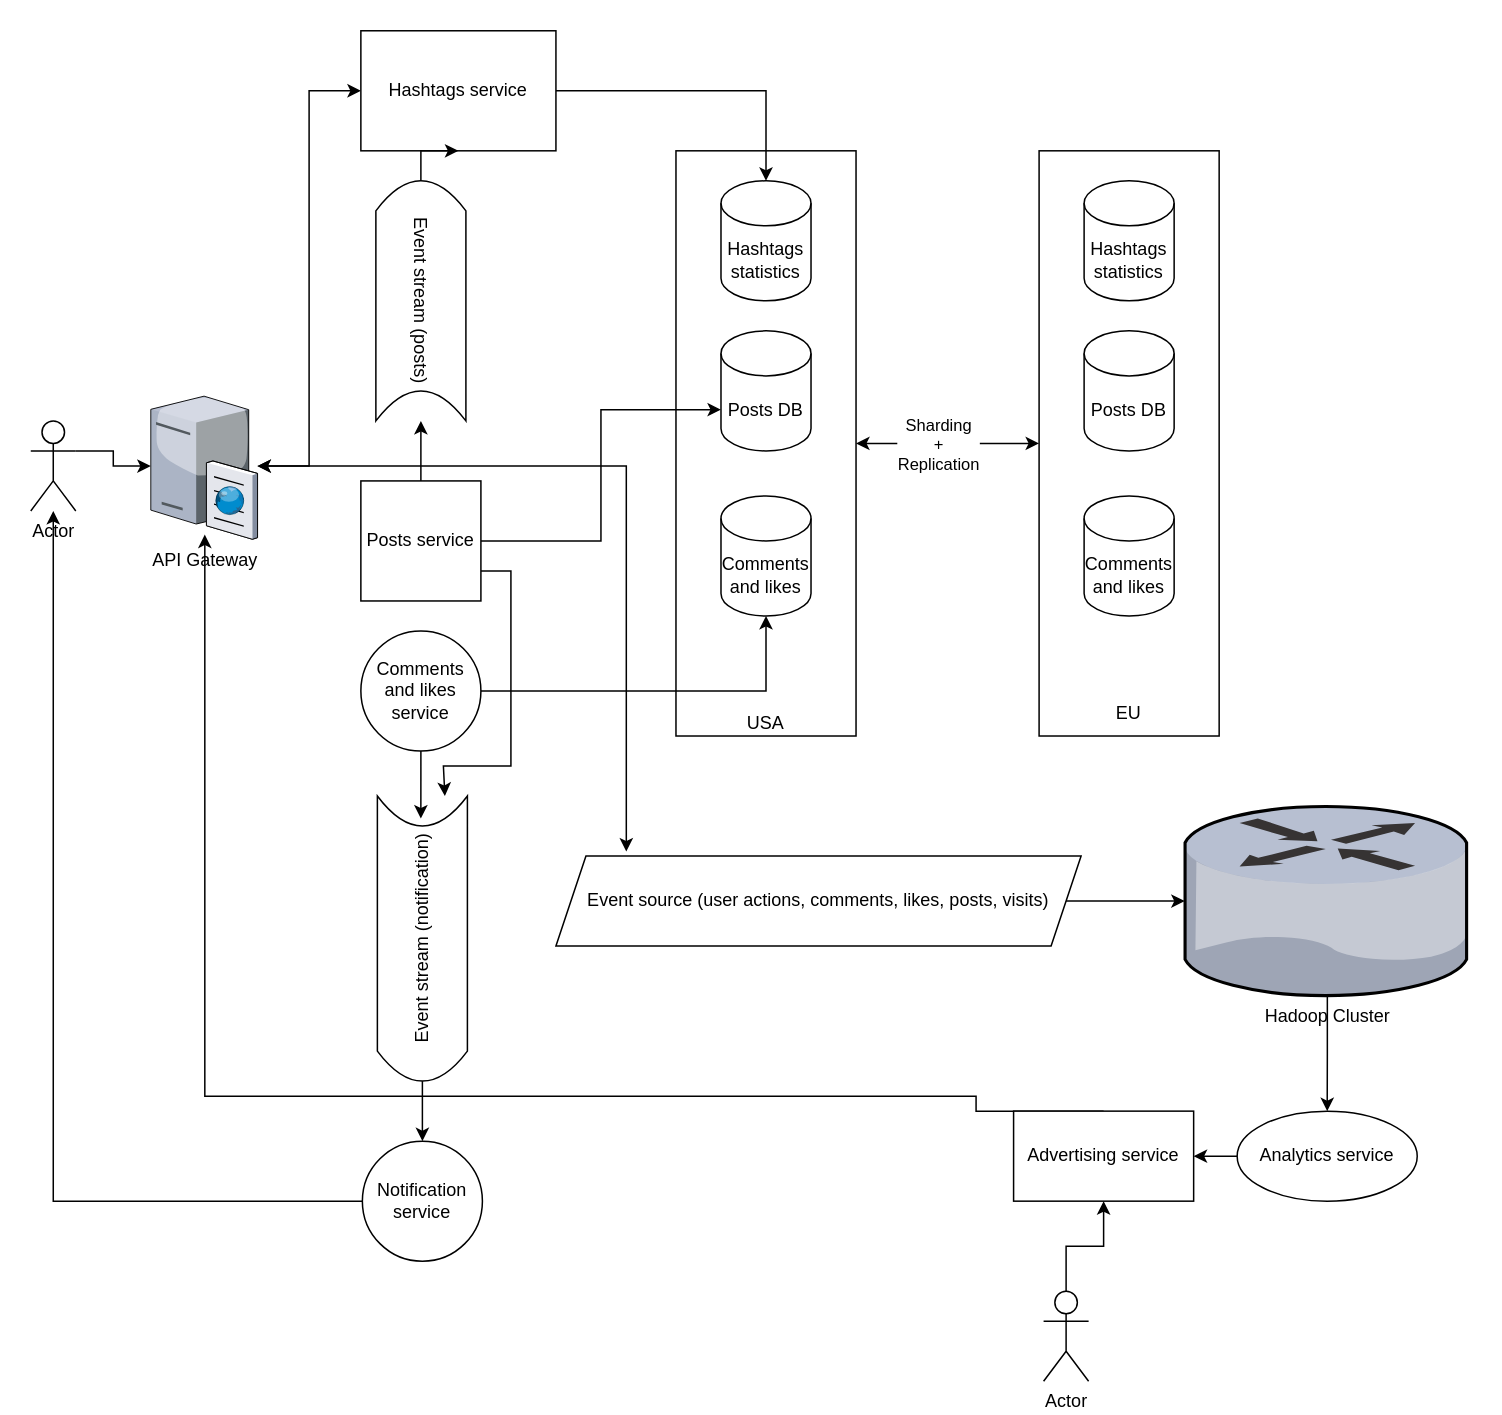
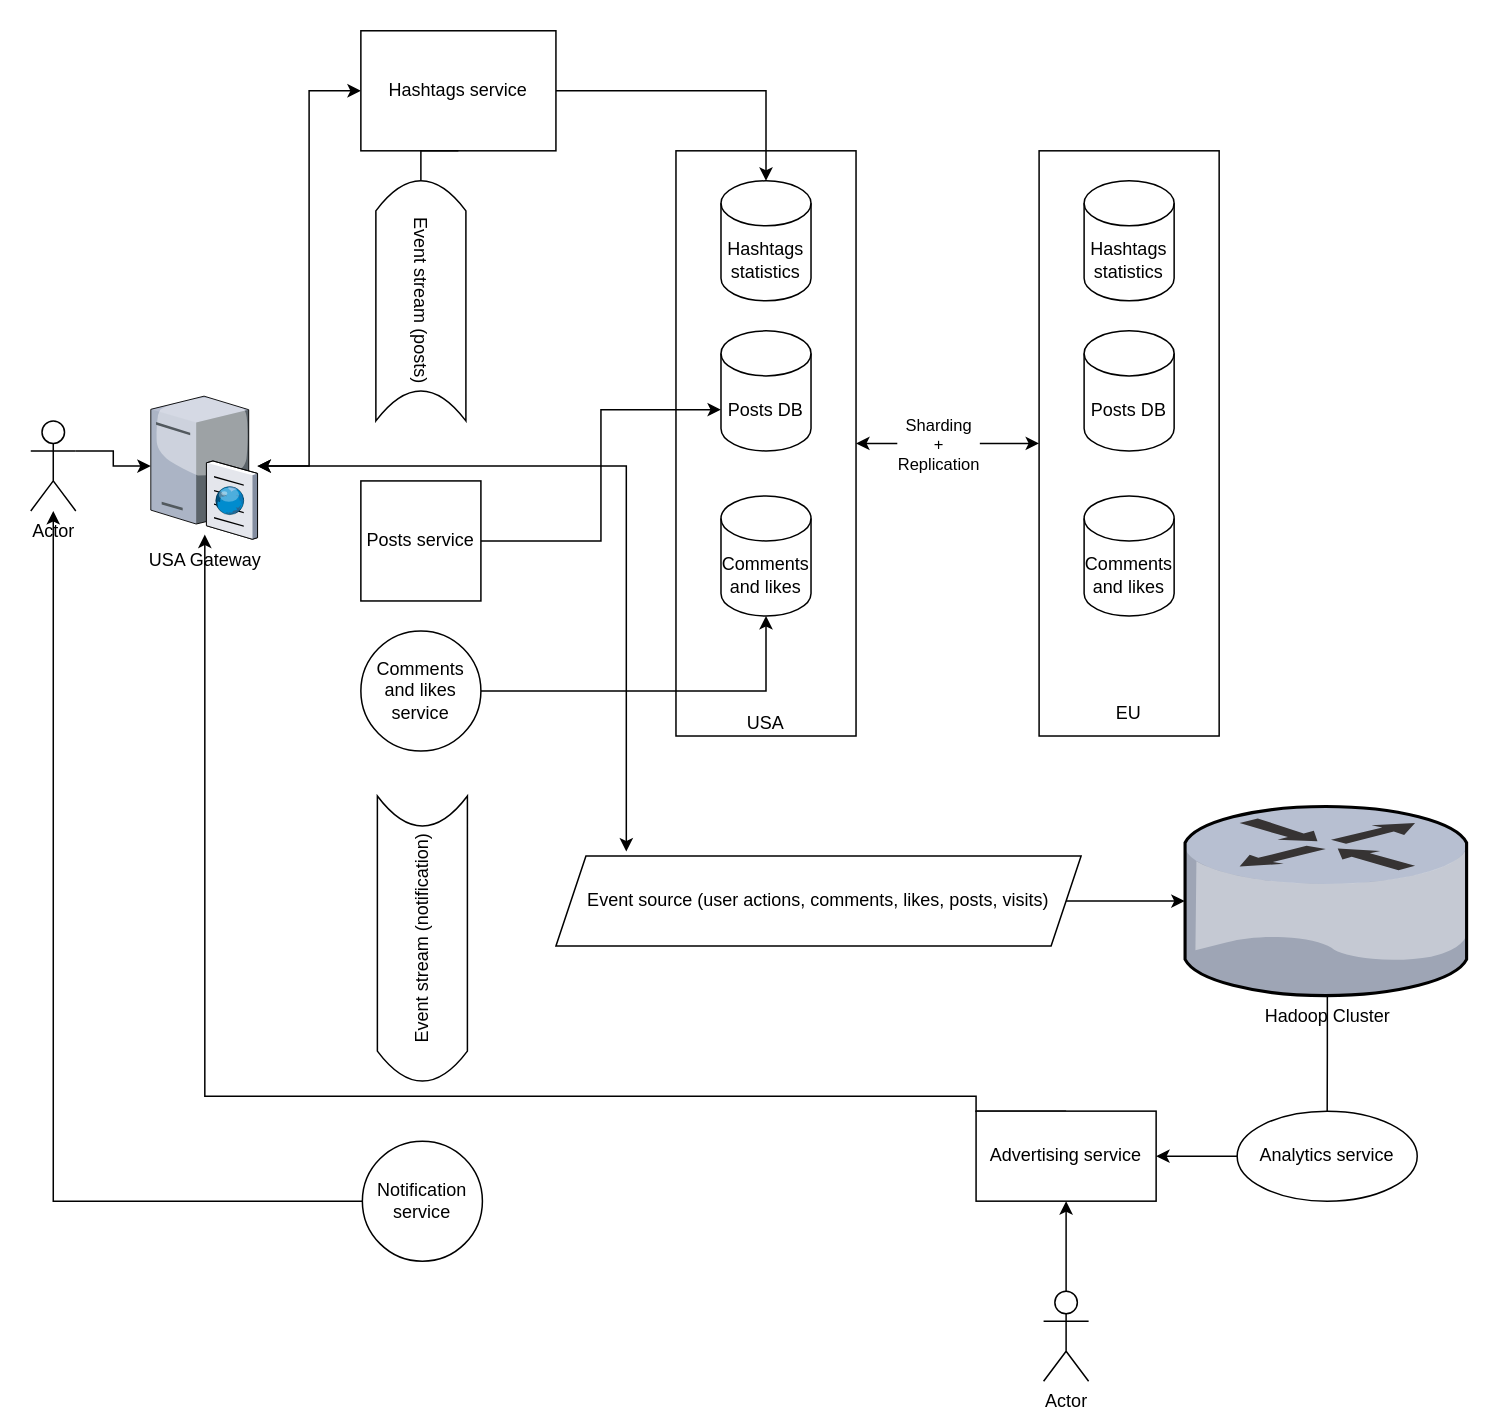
(447, 151) -> (451, 151)
(421, 456) -> none
(206, 561) -> (206, 561)
(511, 697) -> none
(421, 768) -> none
(1327, 1099) -> (1327, 1104)
(422, 1106) -> none
(1103, 1156) -> (1066, 1156)
